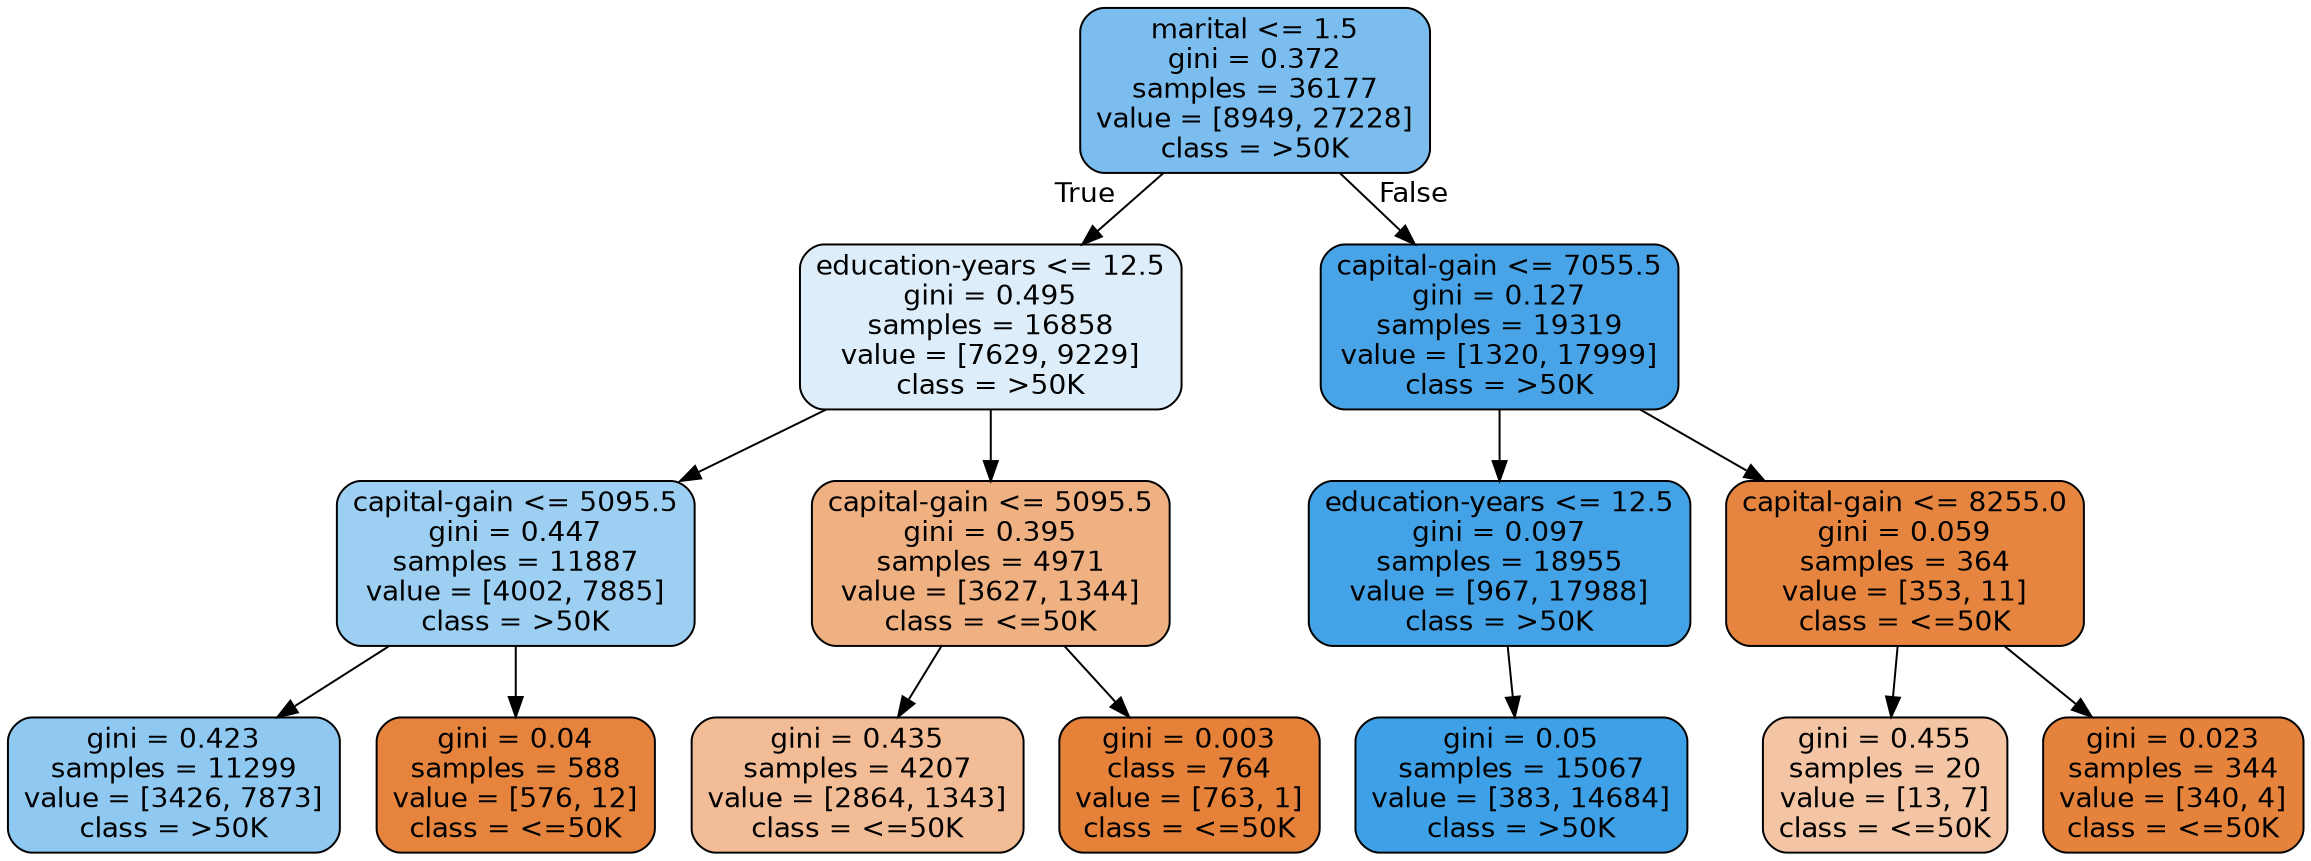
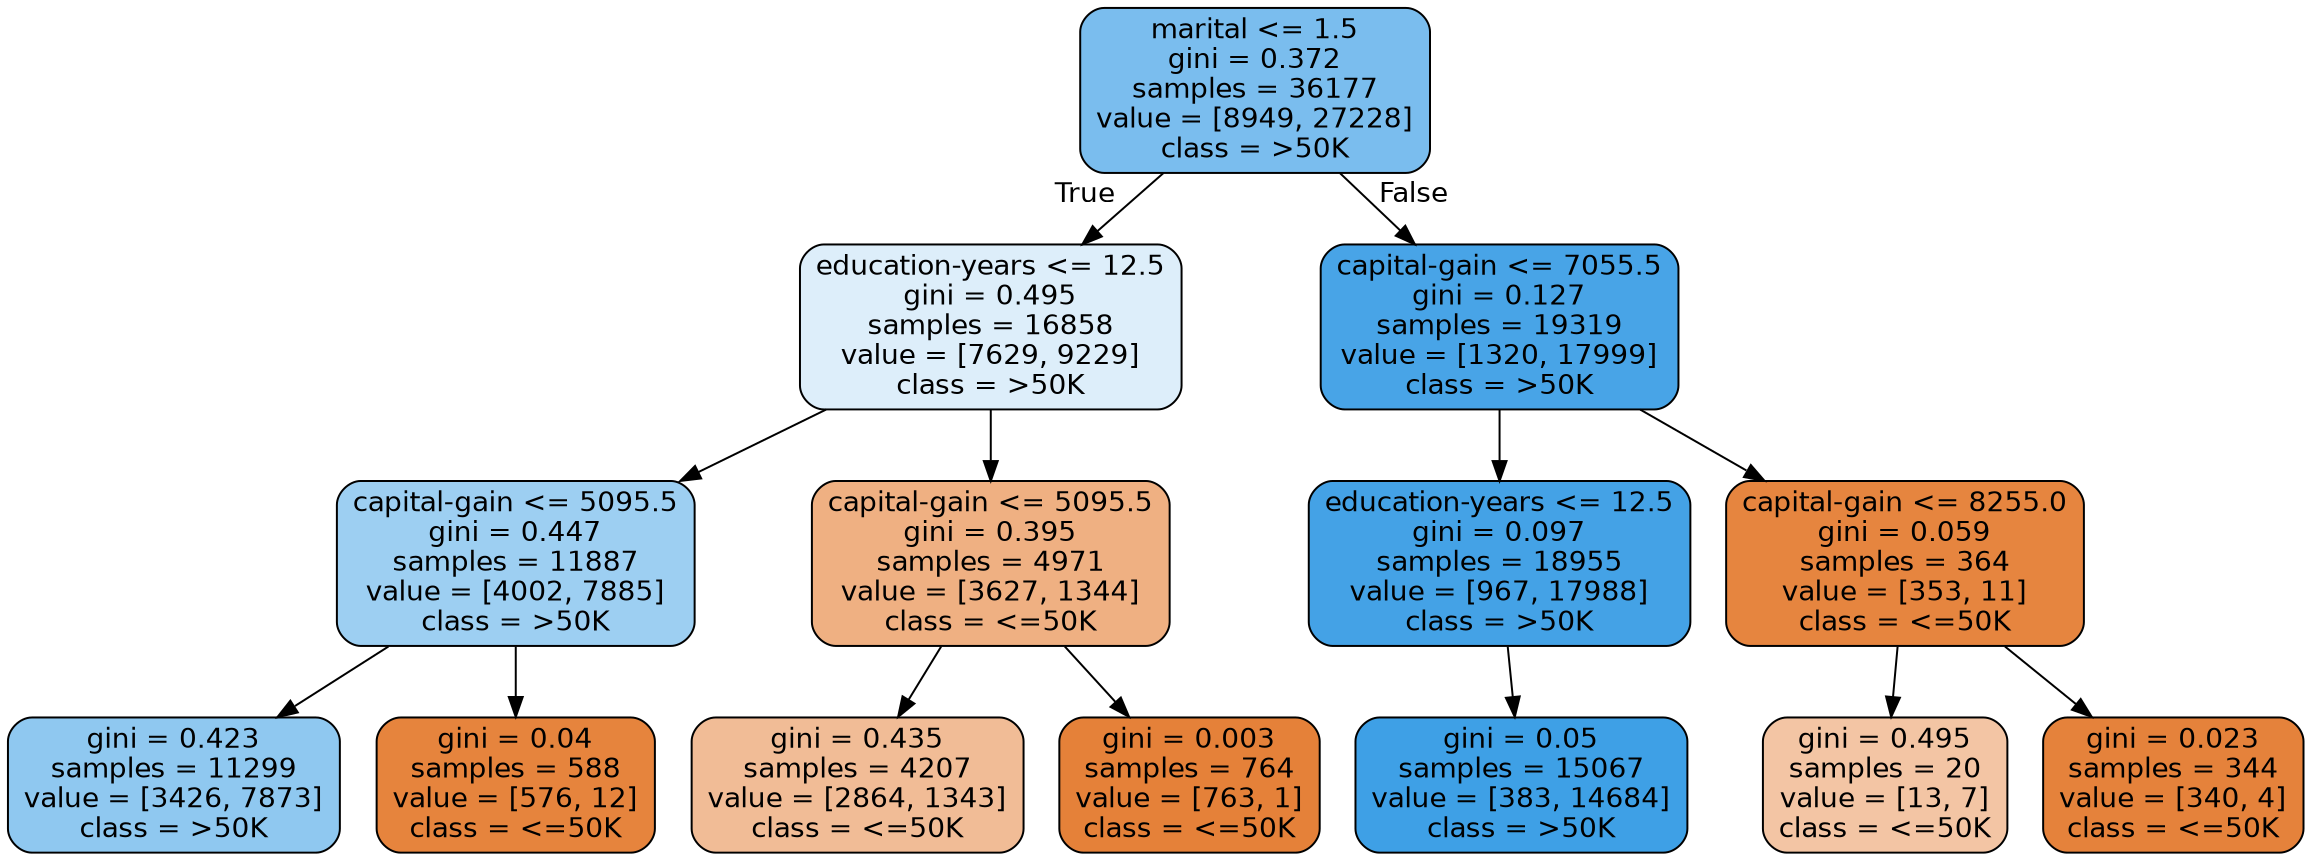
(1190, 785) -> (1190, 785)
(1885, 785) -> (1885, 785)
